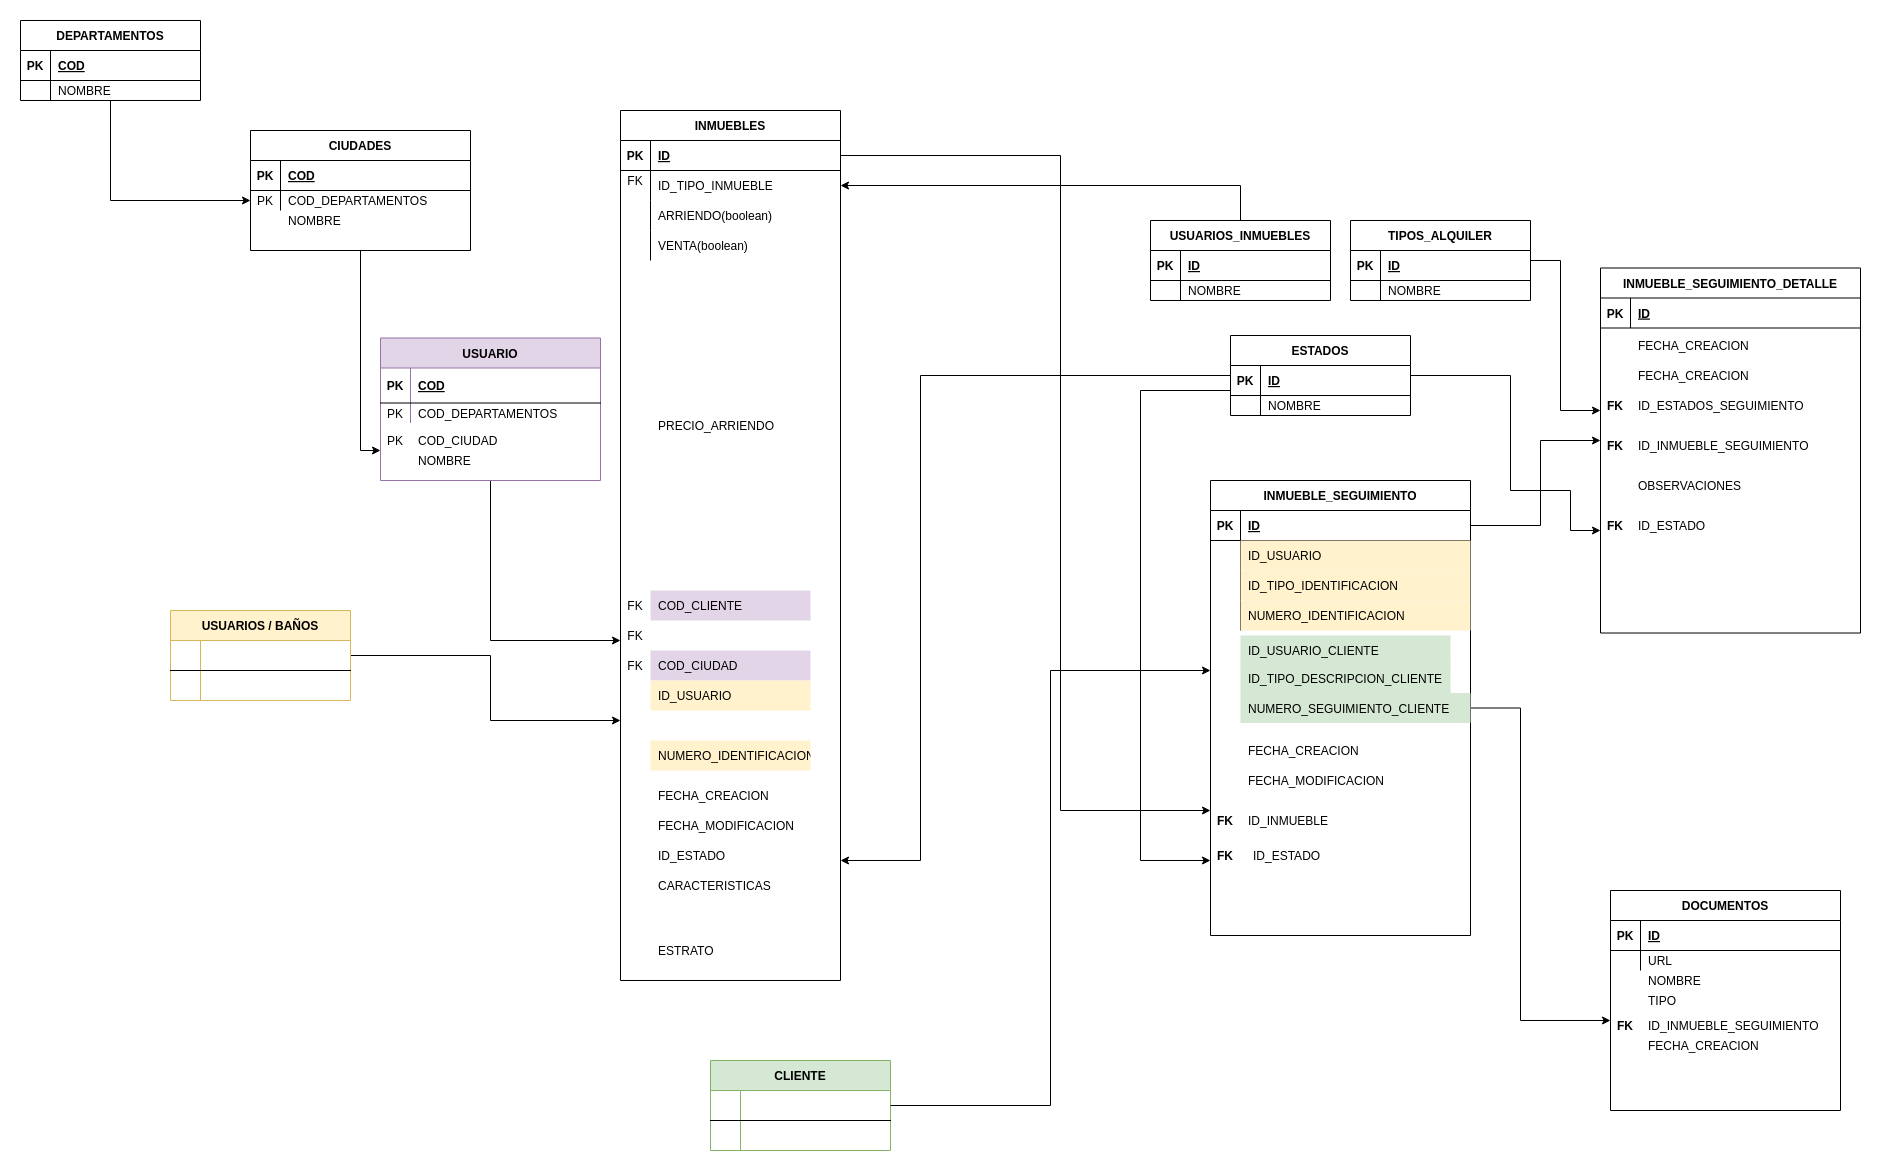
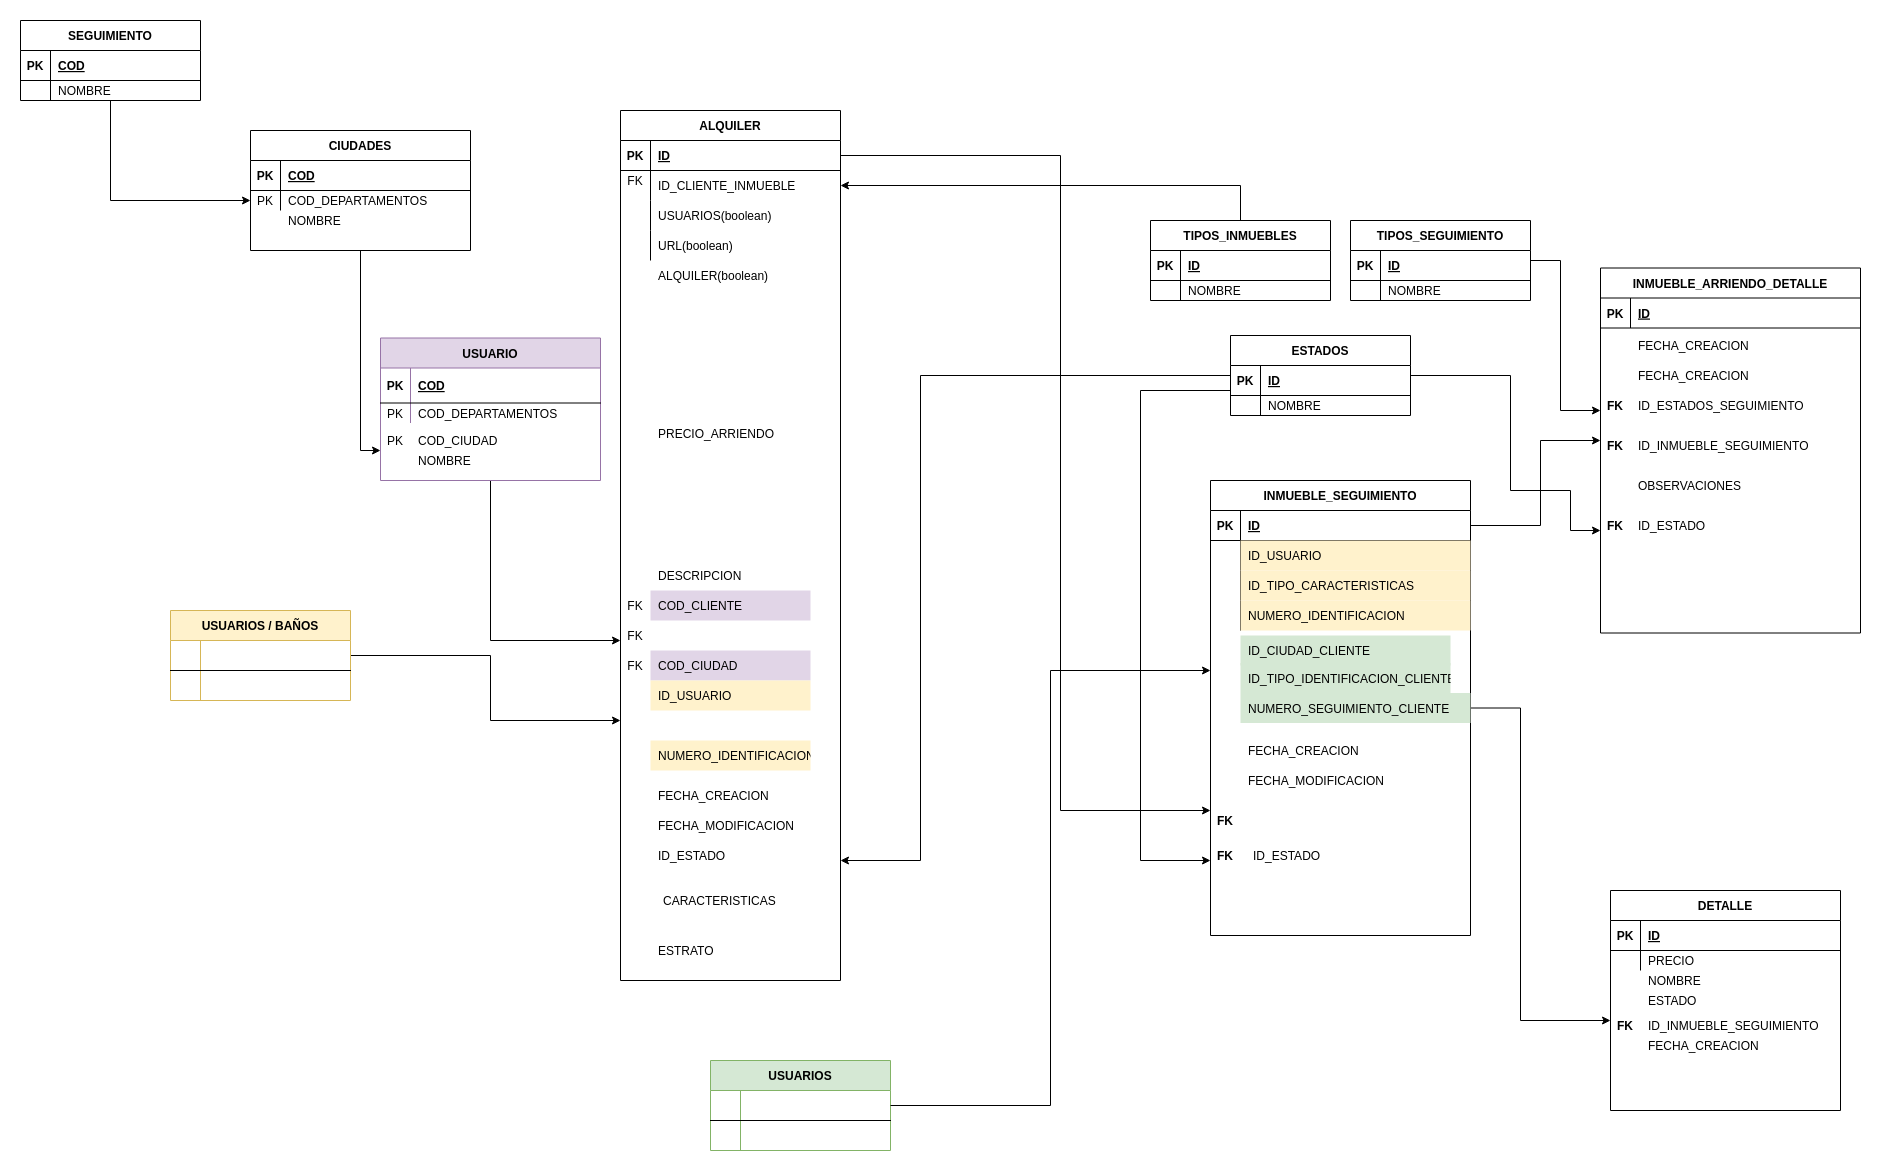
(110, 36) -> (110, 36)
(730, 126) -> (730, 126)
(712, 186) -> (722, 186)
(714, 216) -> (714, 216)
(1240, 236) -> (1240, 236)
(1440, 236) -> (1440, 236)
(703, 246) -> (697, 246)
none -> (731, 276)
(1730, 284) -> (1730, 284)
(731, 426) -> (731, 433)
none -> (731, 576)
(1322, 586) -> (1325, 586)
(1308, 651) -> (1305, 651)
(1339, 679) -> (1349, 679)
(1321, 821) -> none
(731, 886) -> (736, 901)
(1725, 906) -> (1725, 906)
(1658, 961) -> (1668, 961)
(1661, 1001) -> (1668, 1001)
(800, 1076) -> (800, 1076)
